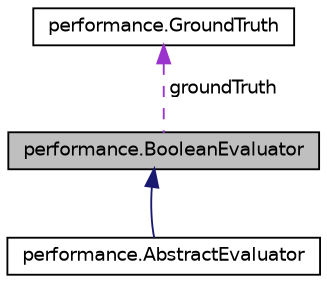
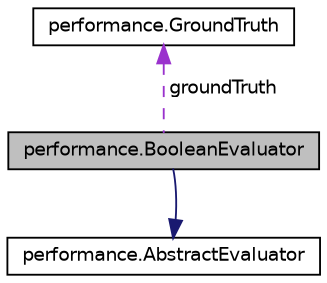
(151, 213) -> (176, 194)
